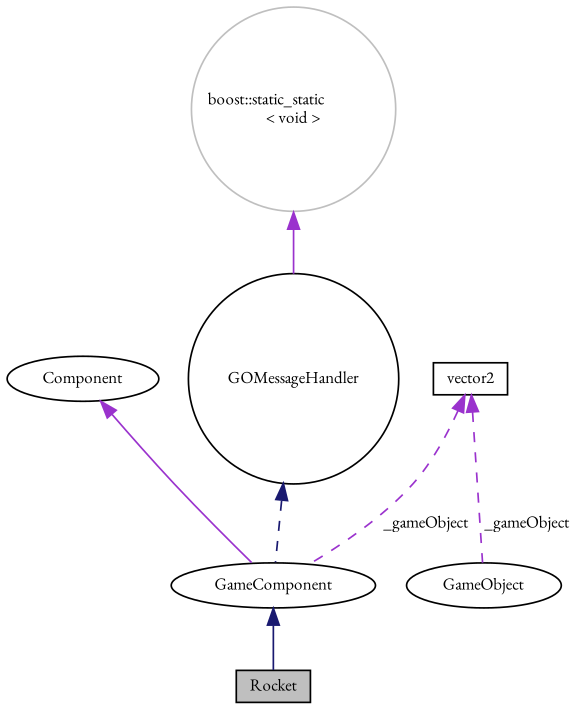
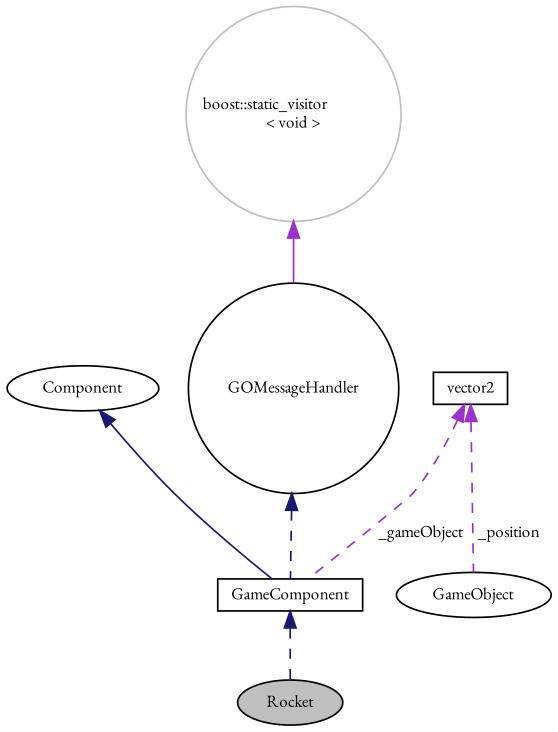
(294, 109) -> (294, 114)
(180, 490) -> (187, 505)
(525, 523) -> (508, 533)
(273, 585) -> (290, 595)
(273, 648) -> (290, 654)
(273, 686) -> (290, 703)
